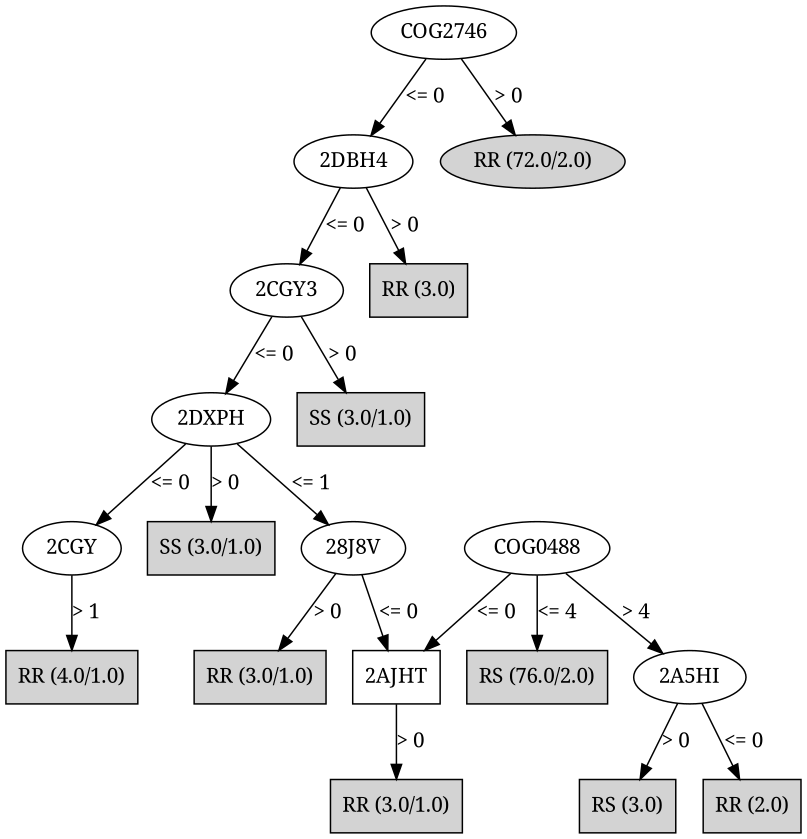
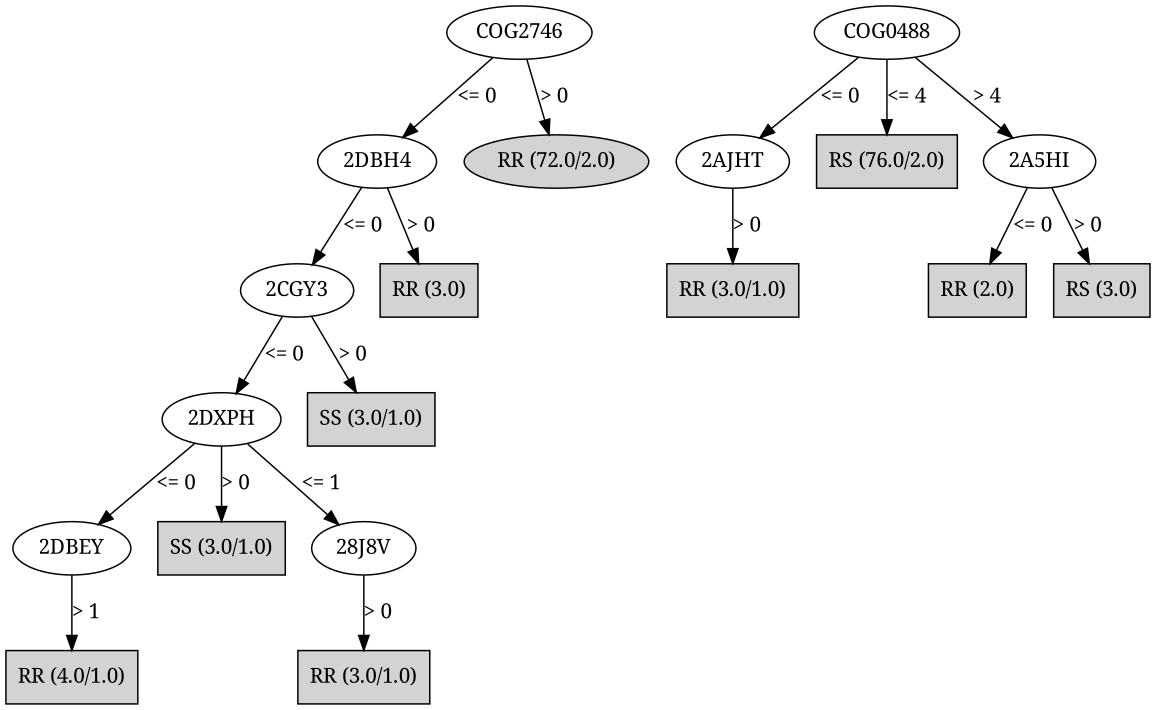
(72, 548) -> (72, 548)
(372, 605) -> none
(396, 677) -> (733, 162)
